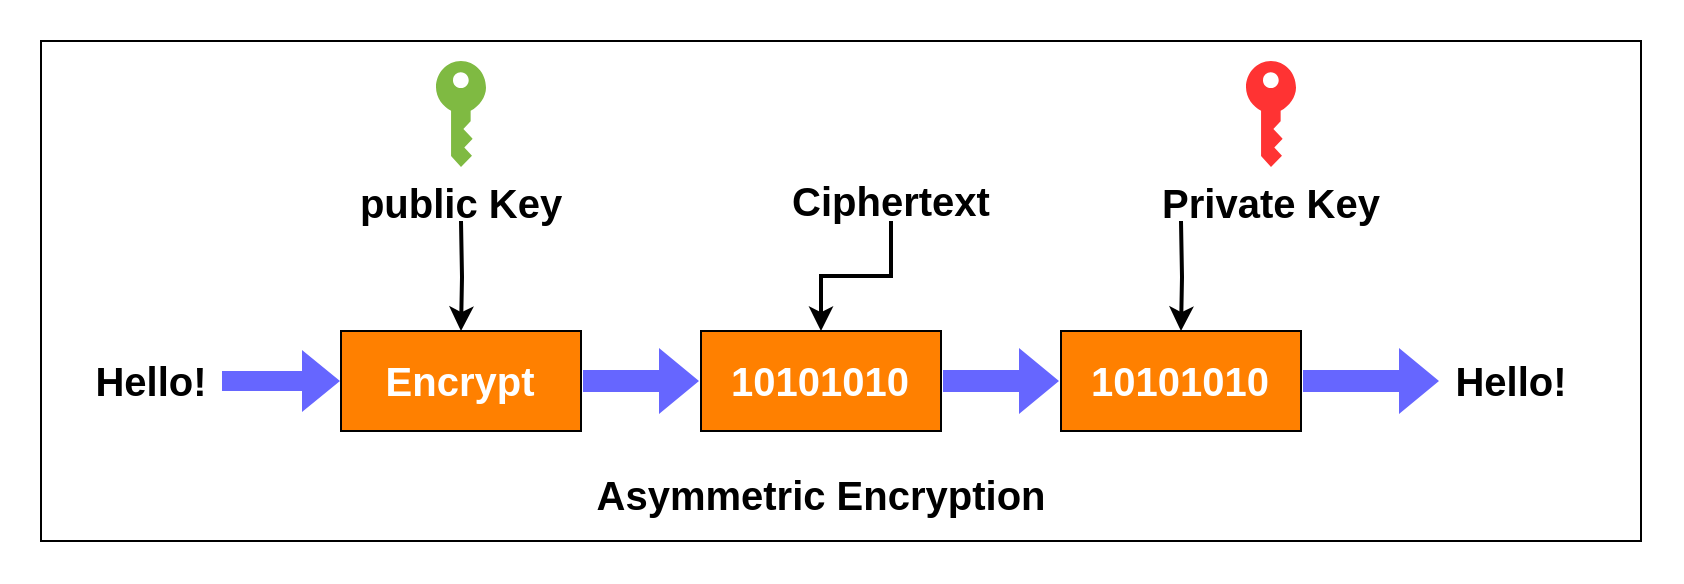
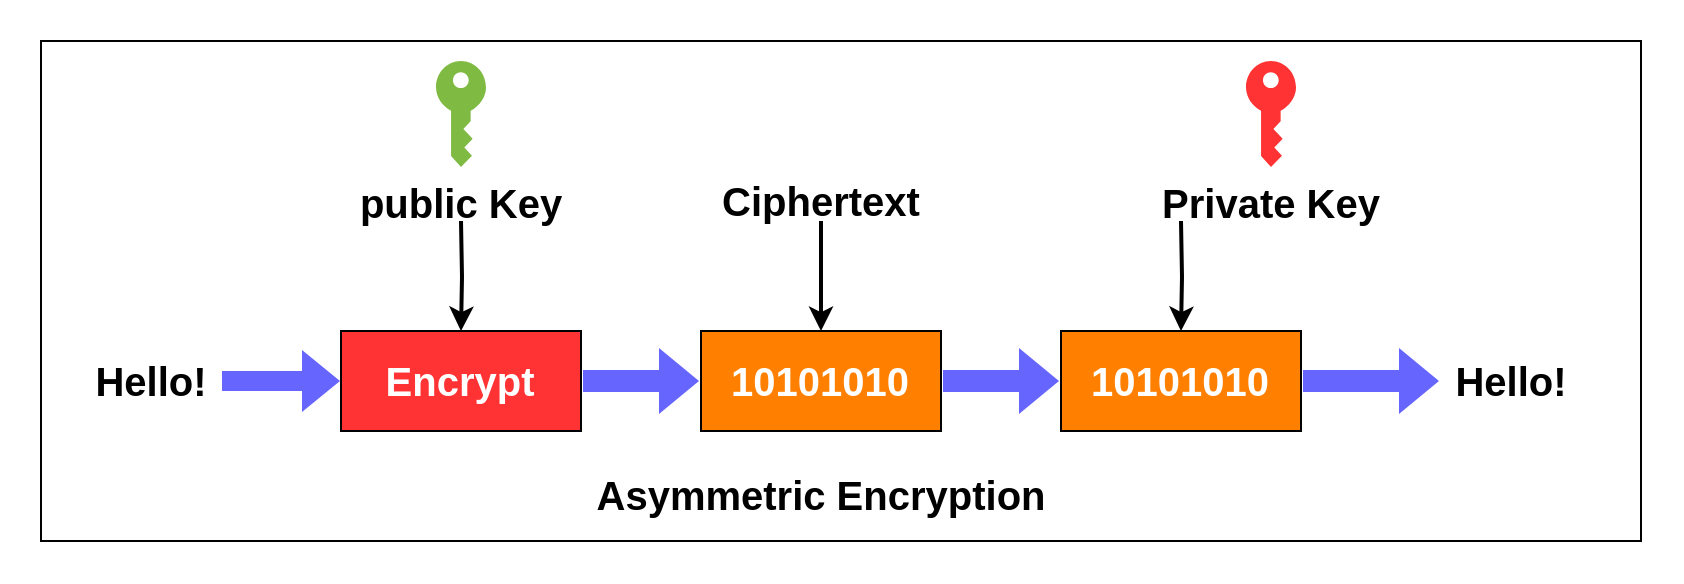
(891, 201) -> (821, 201)
(461, 381) -> (461, 381)
